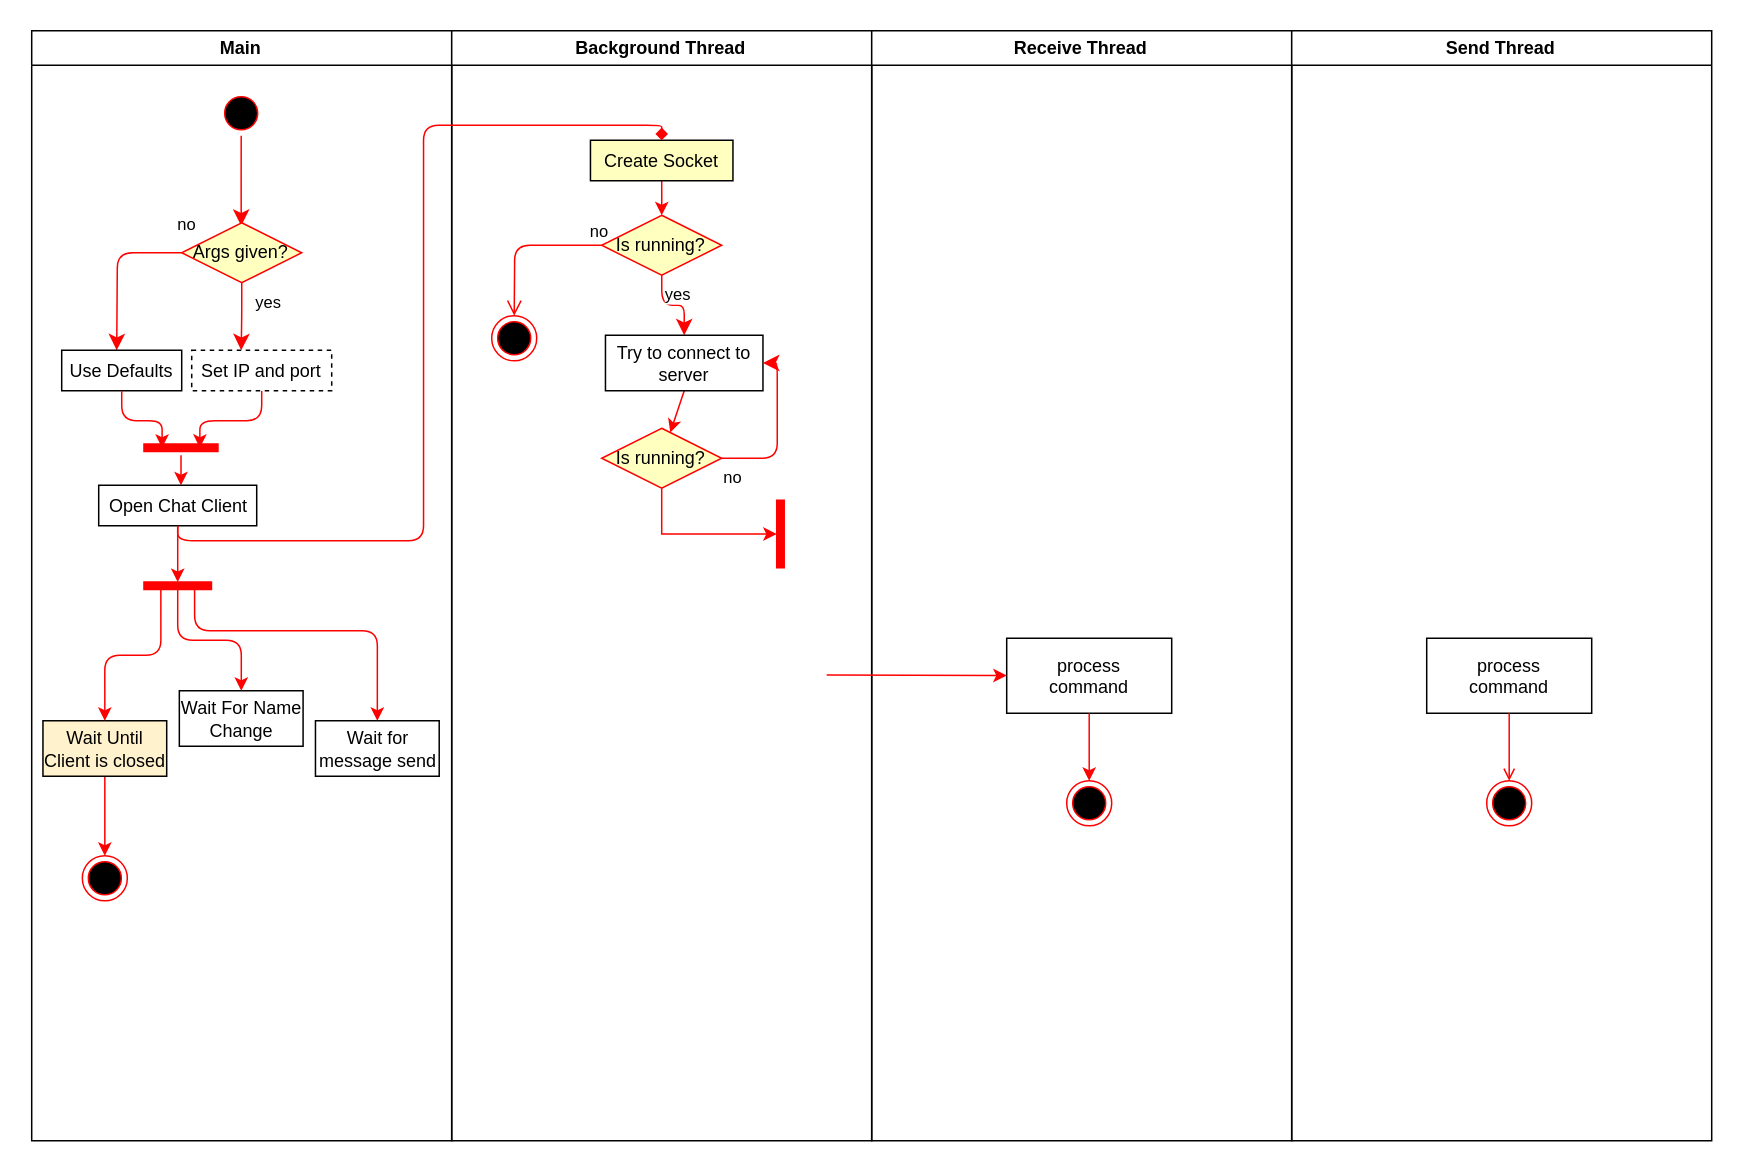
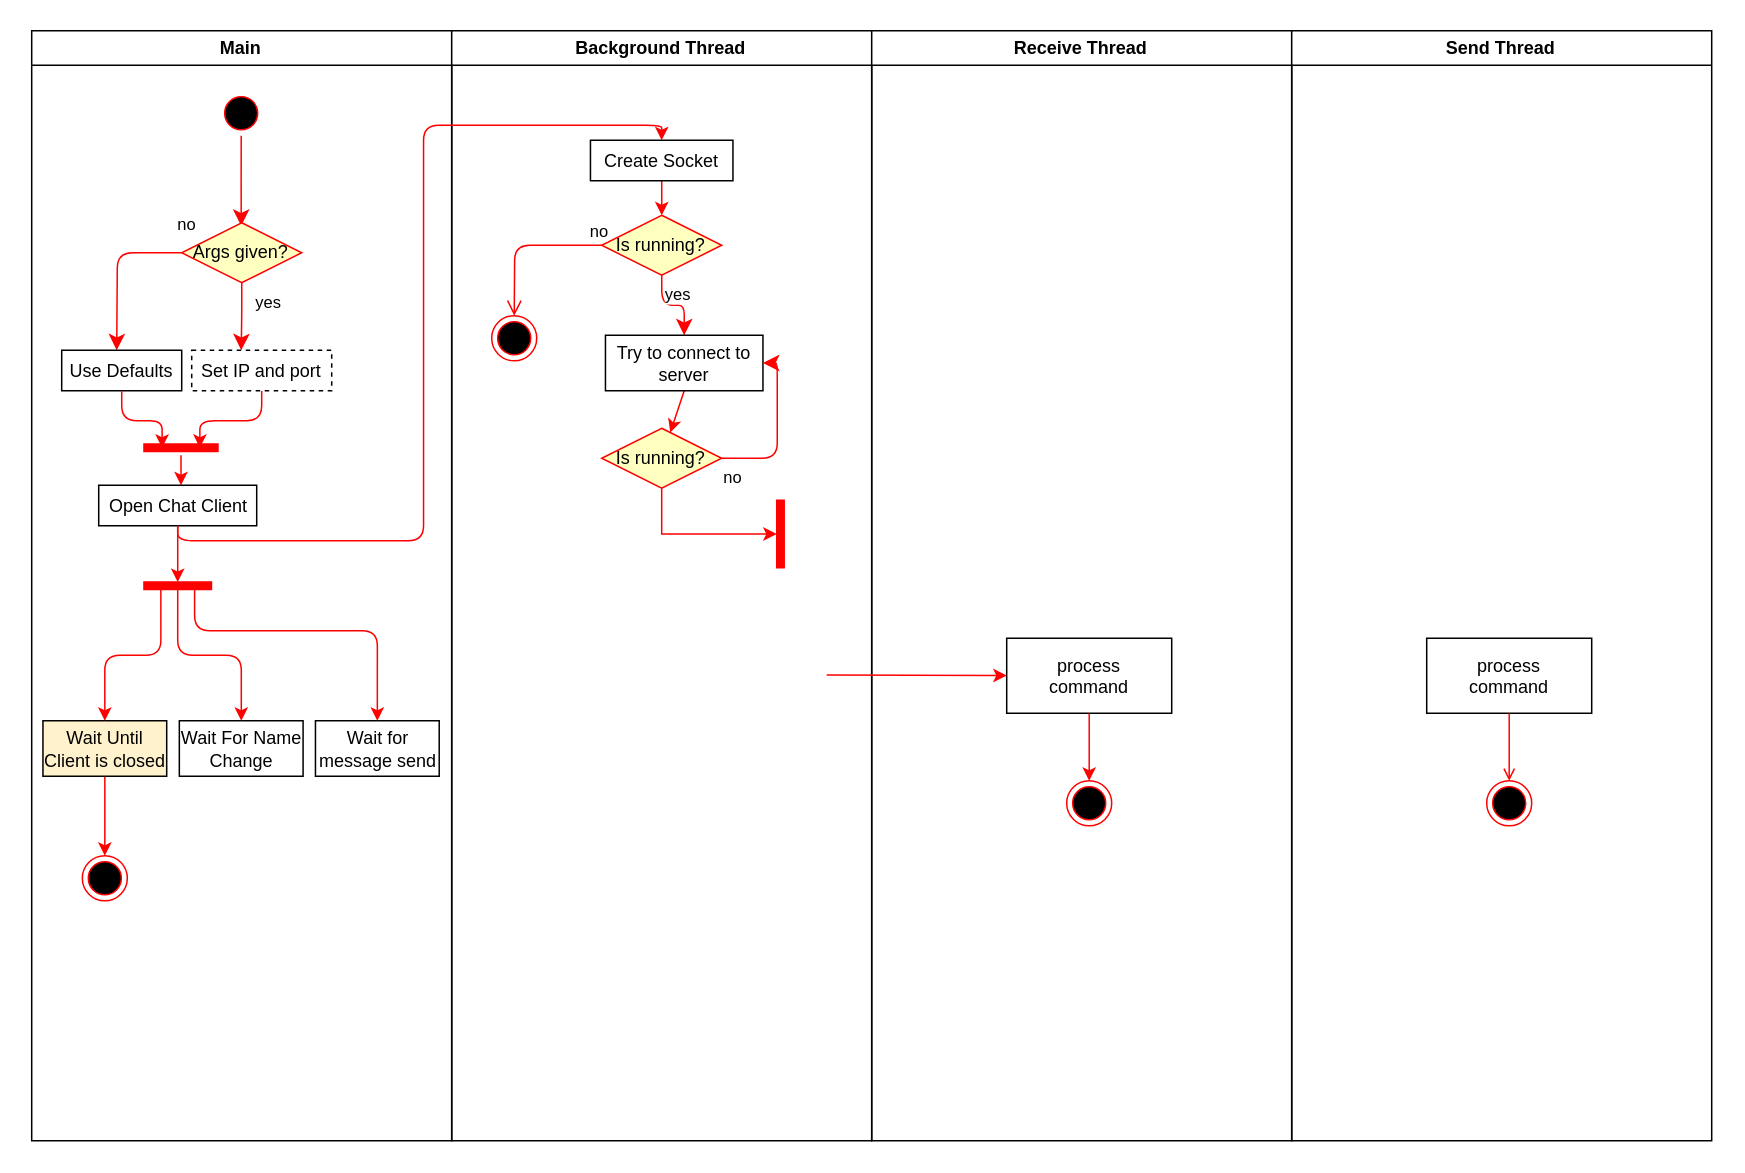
(659, 126) -> (660, 127)
(661, 161) -> (661, 161)
(241, 719) -> (241, 749)
